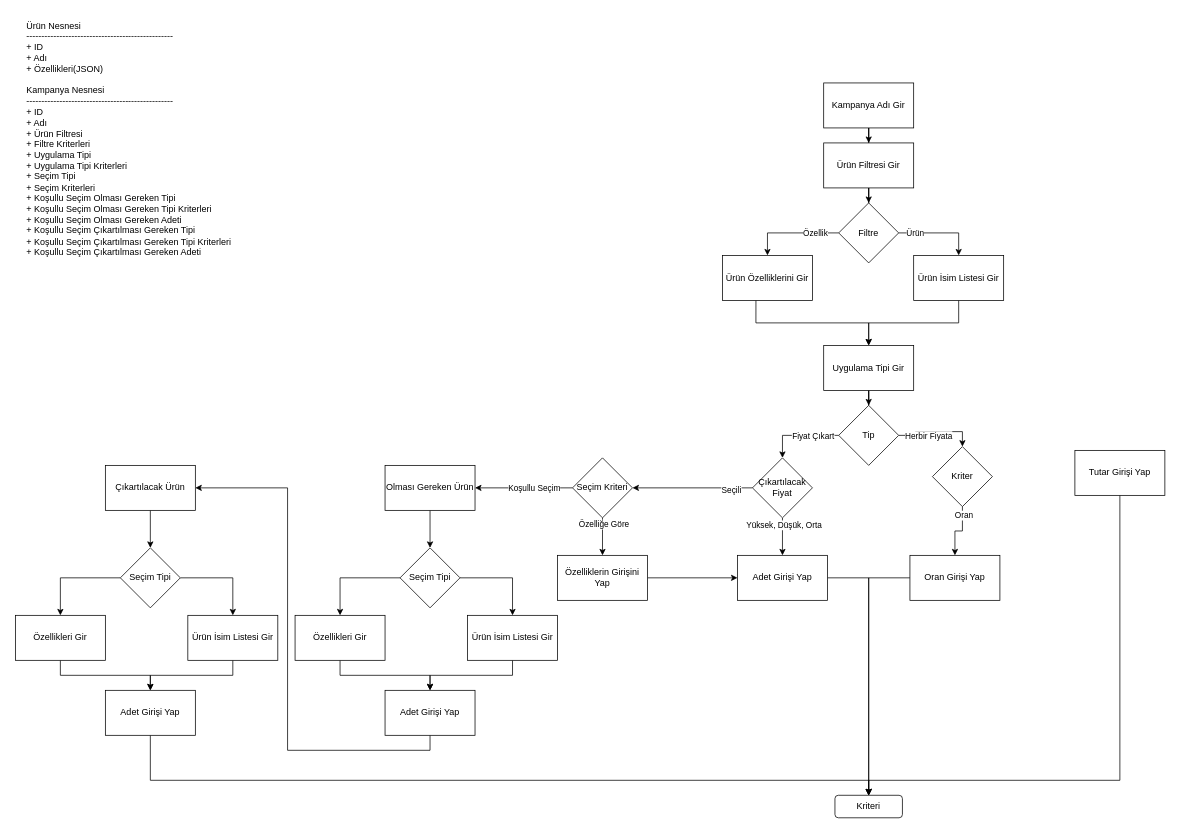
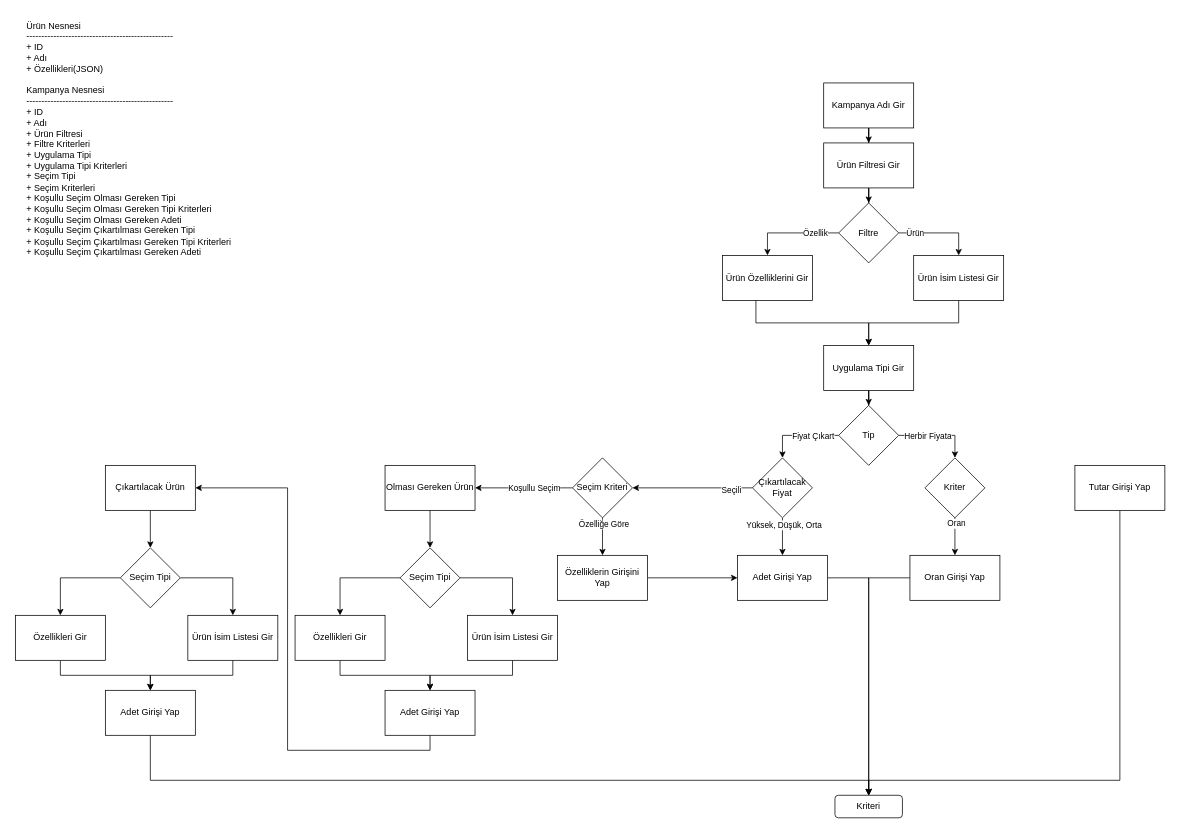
(1120, 473) -> (1120, 488)
(963, 477) -> (955, 488)
